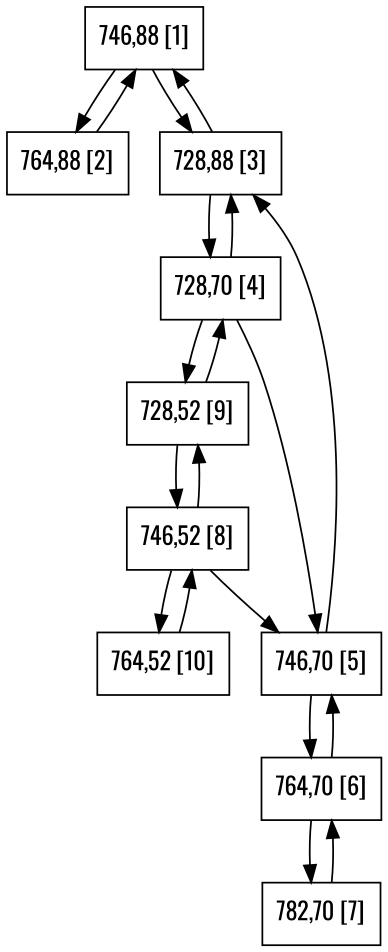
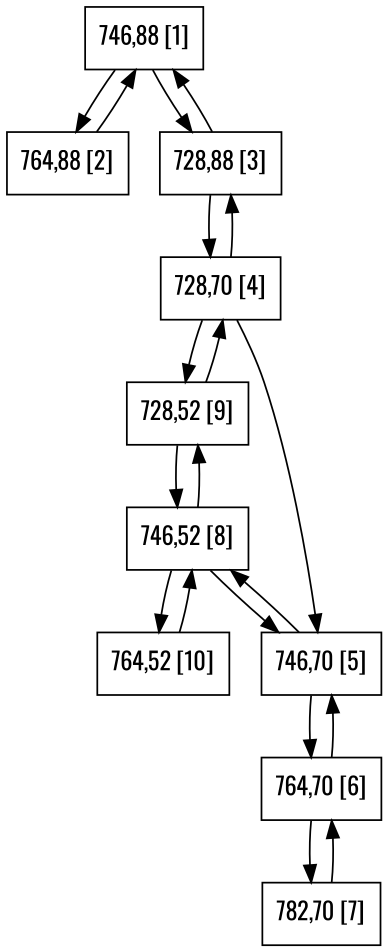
(333, 413) -> (272, 607)
